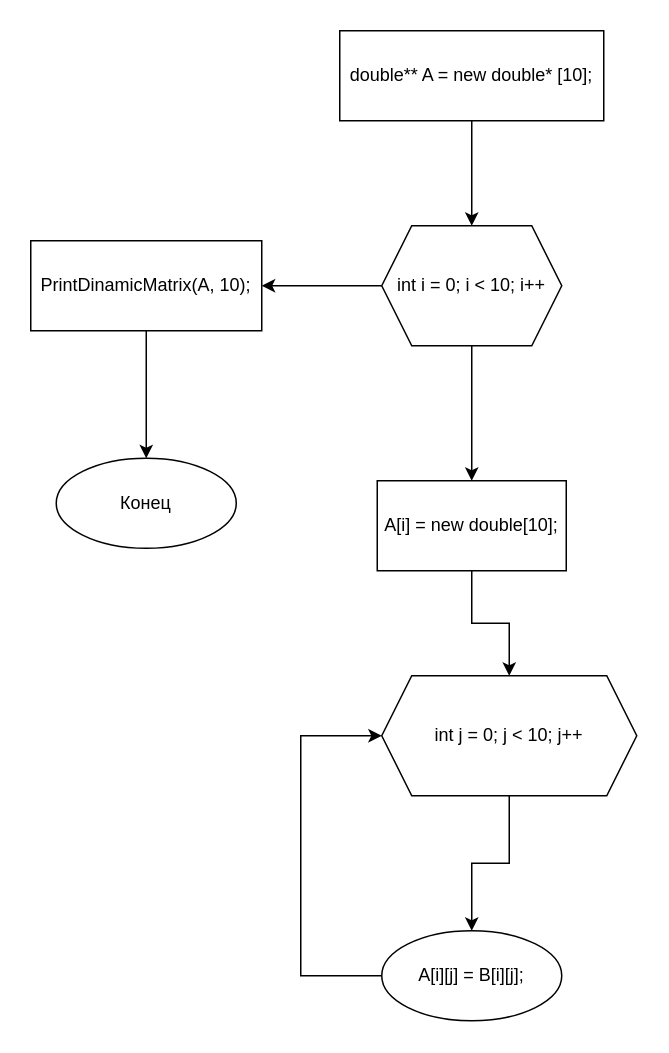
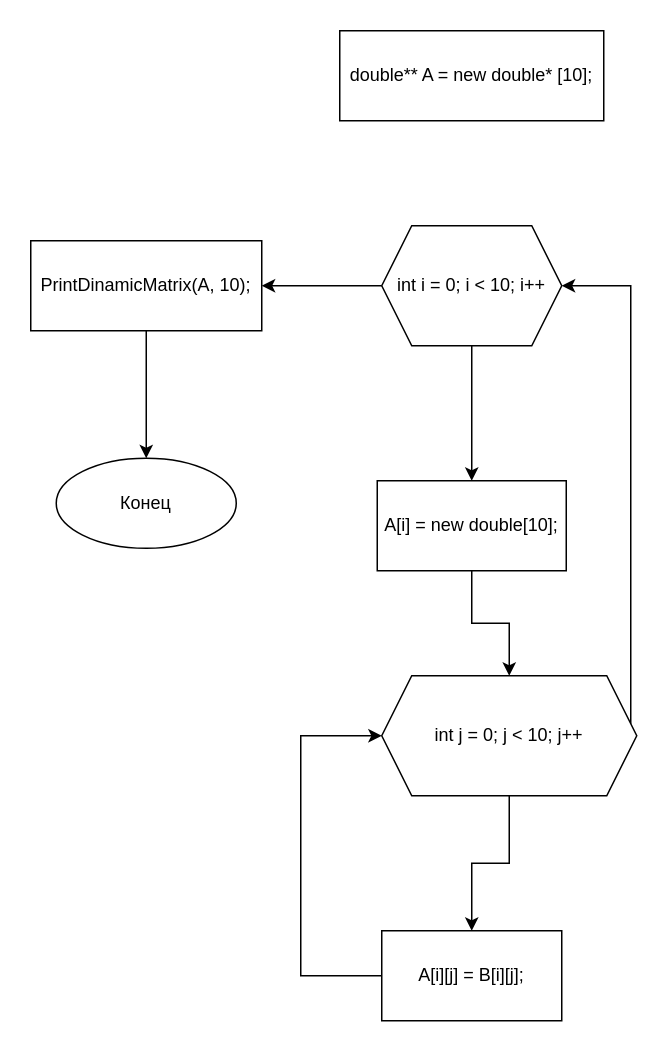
(472, 168) -> none
none -> (631, 475)
(472, 976) -> (472, 976)
